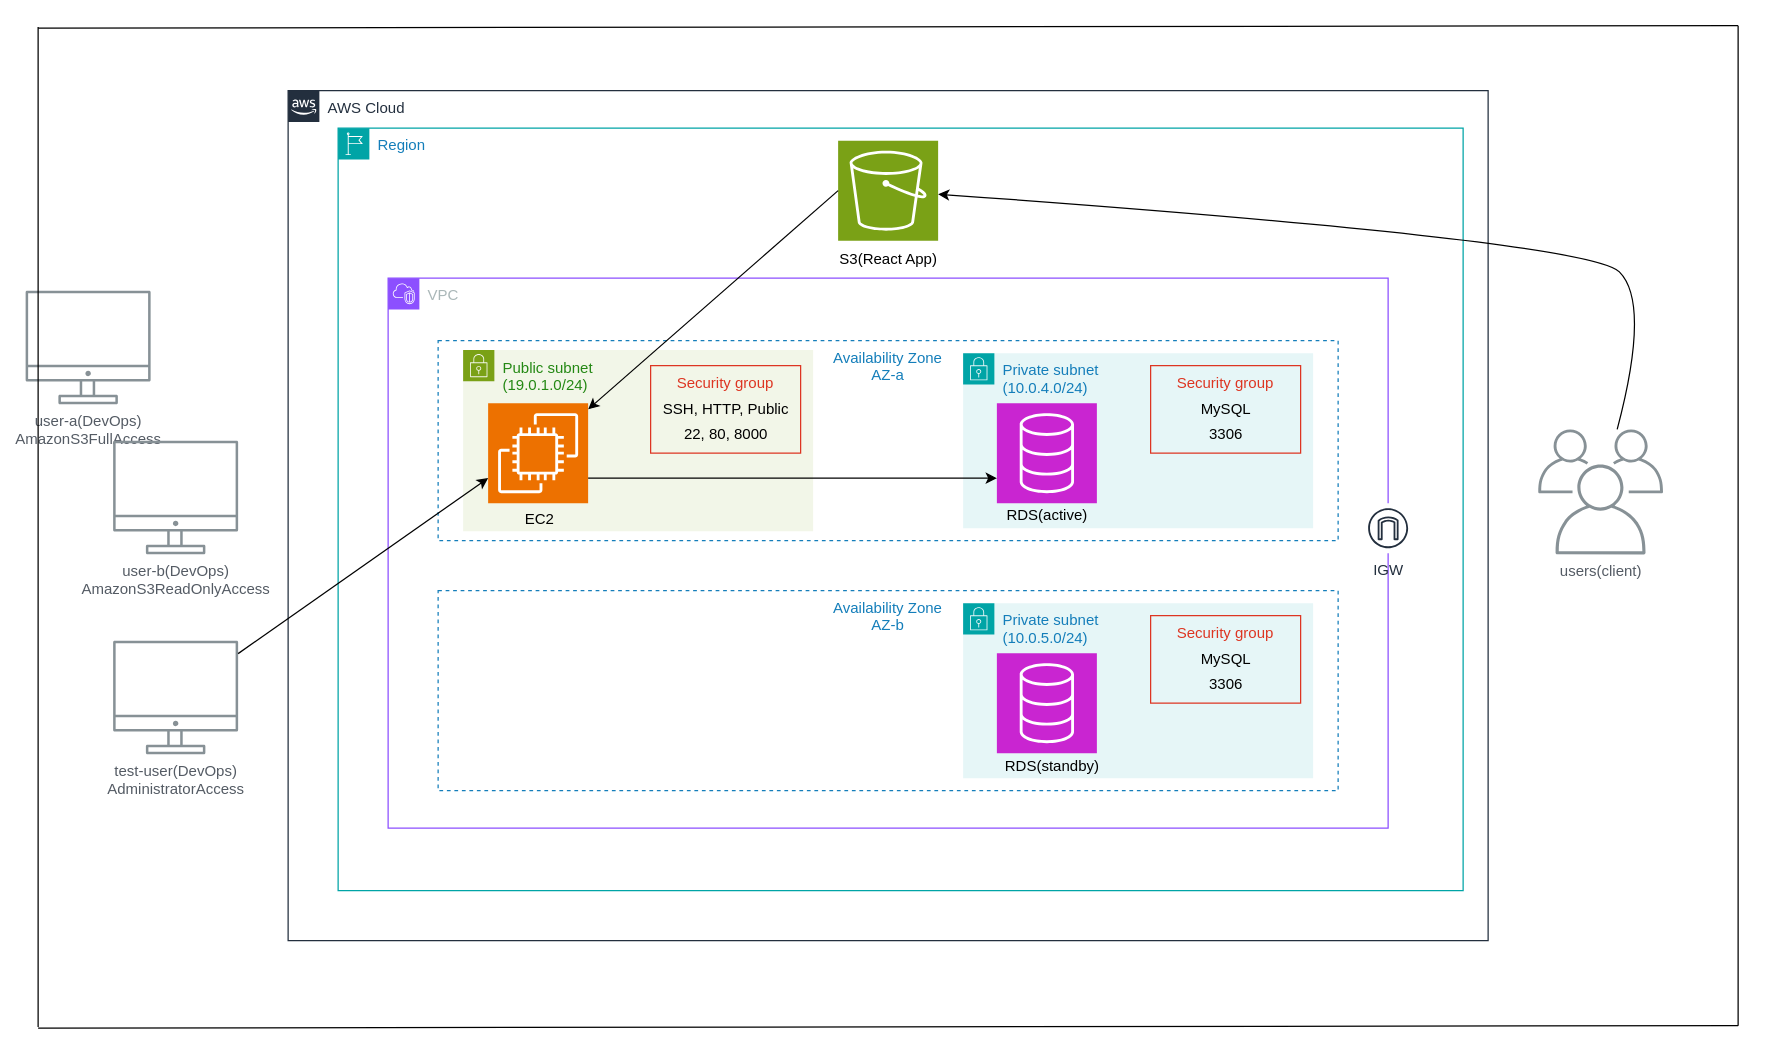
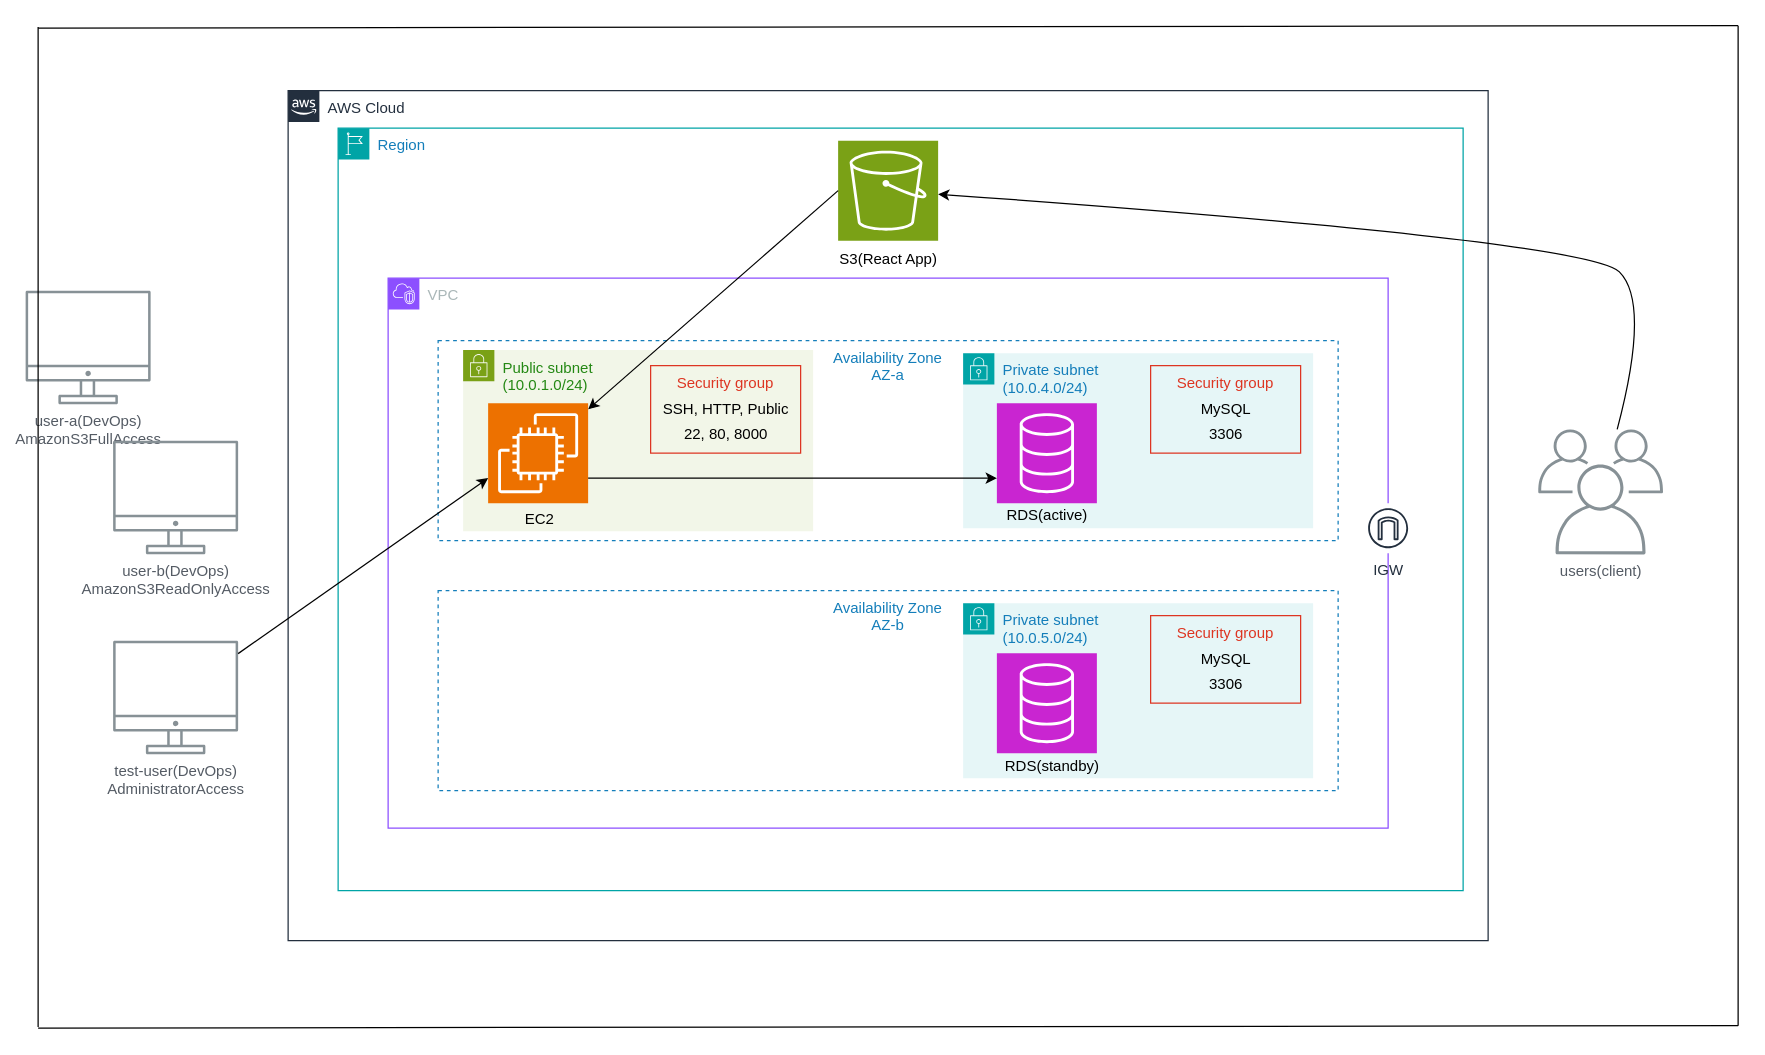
(552, 377) -> (552, 377)
